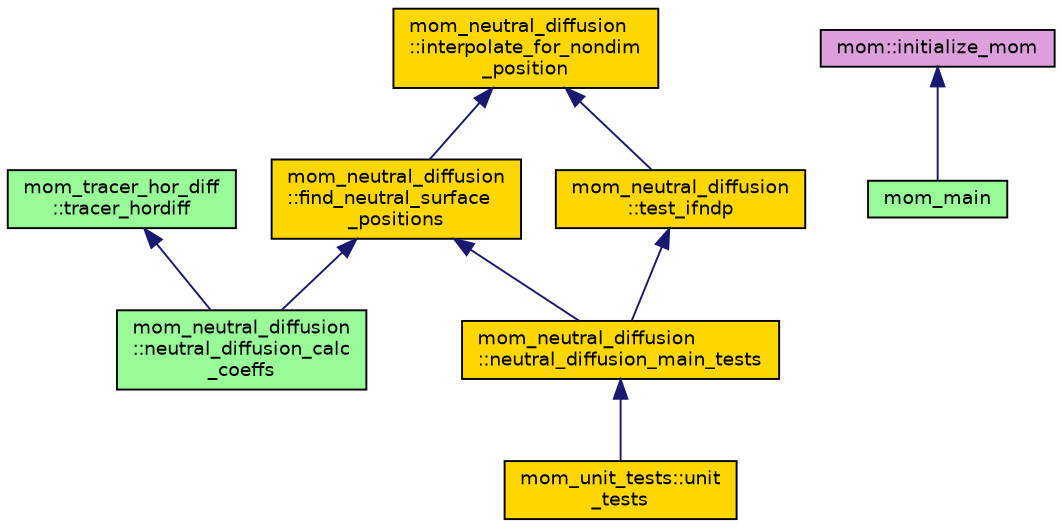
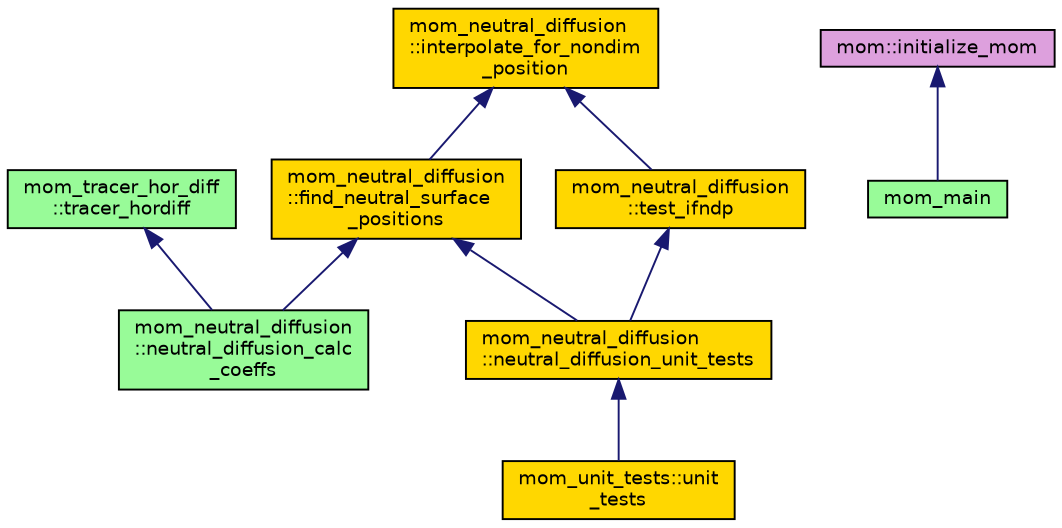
(621, 350) -> (619, 350)
